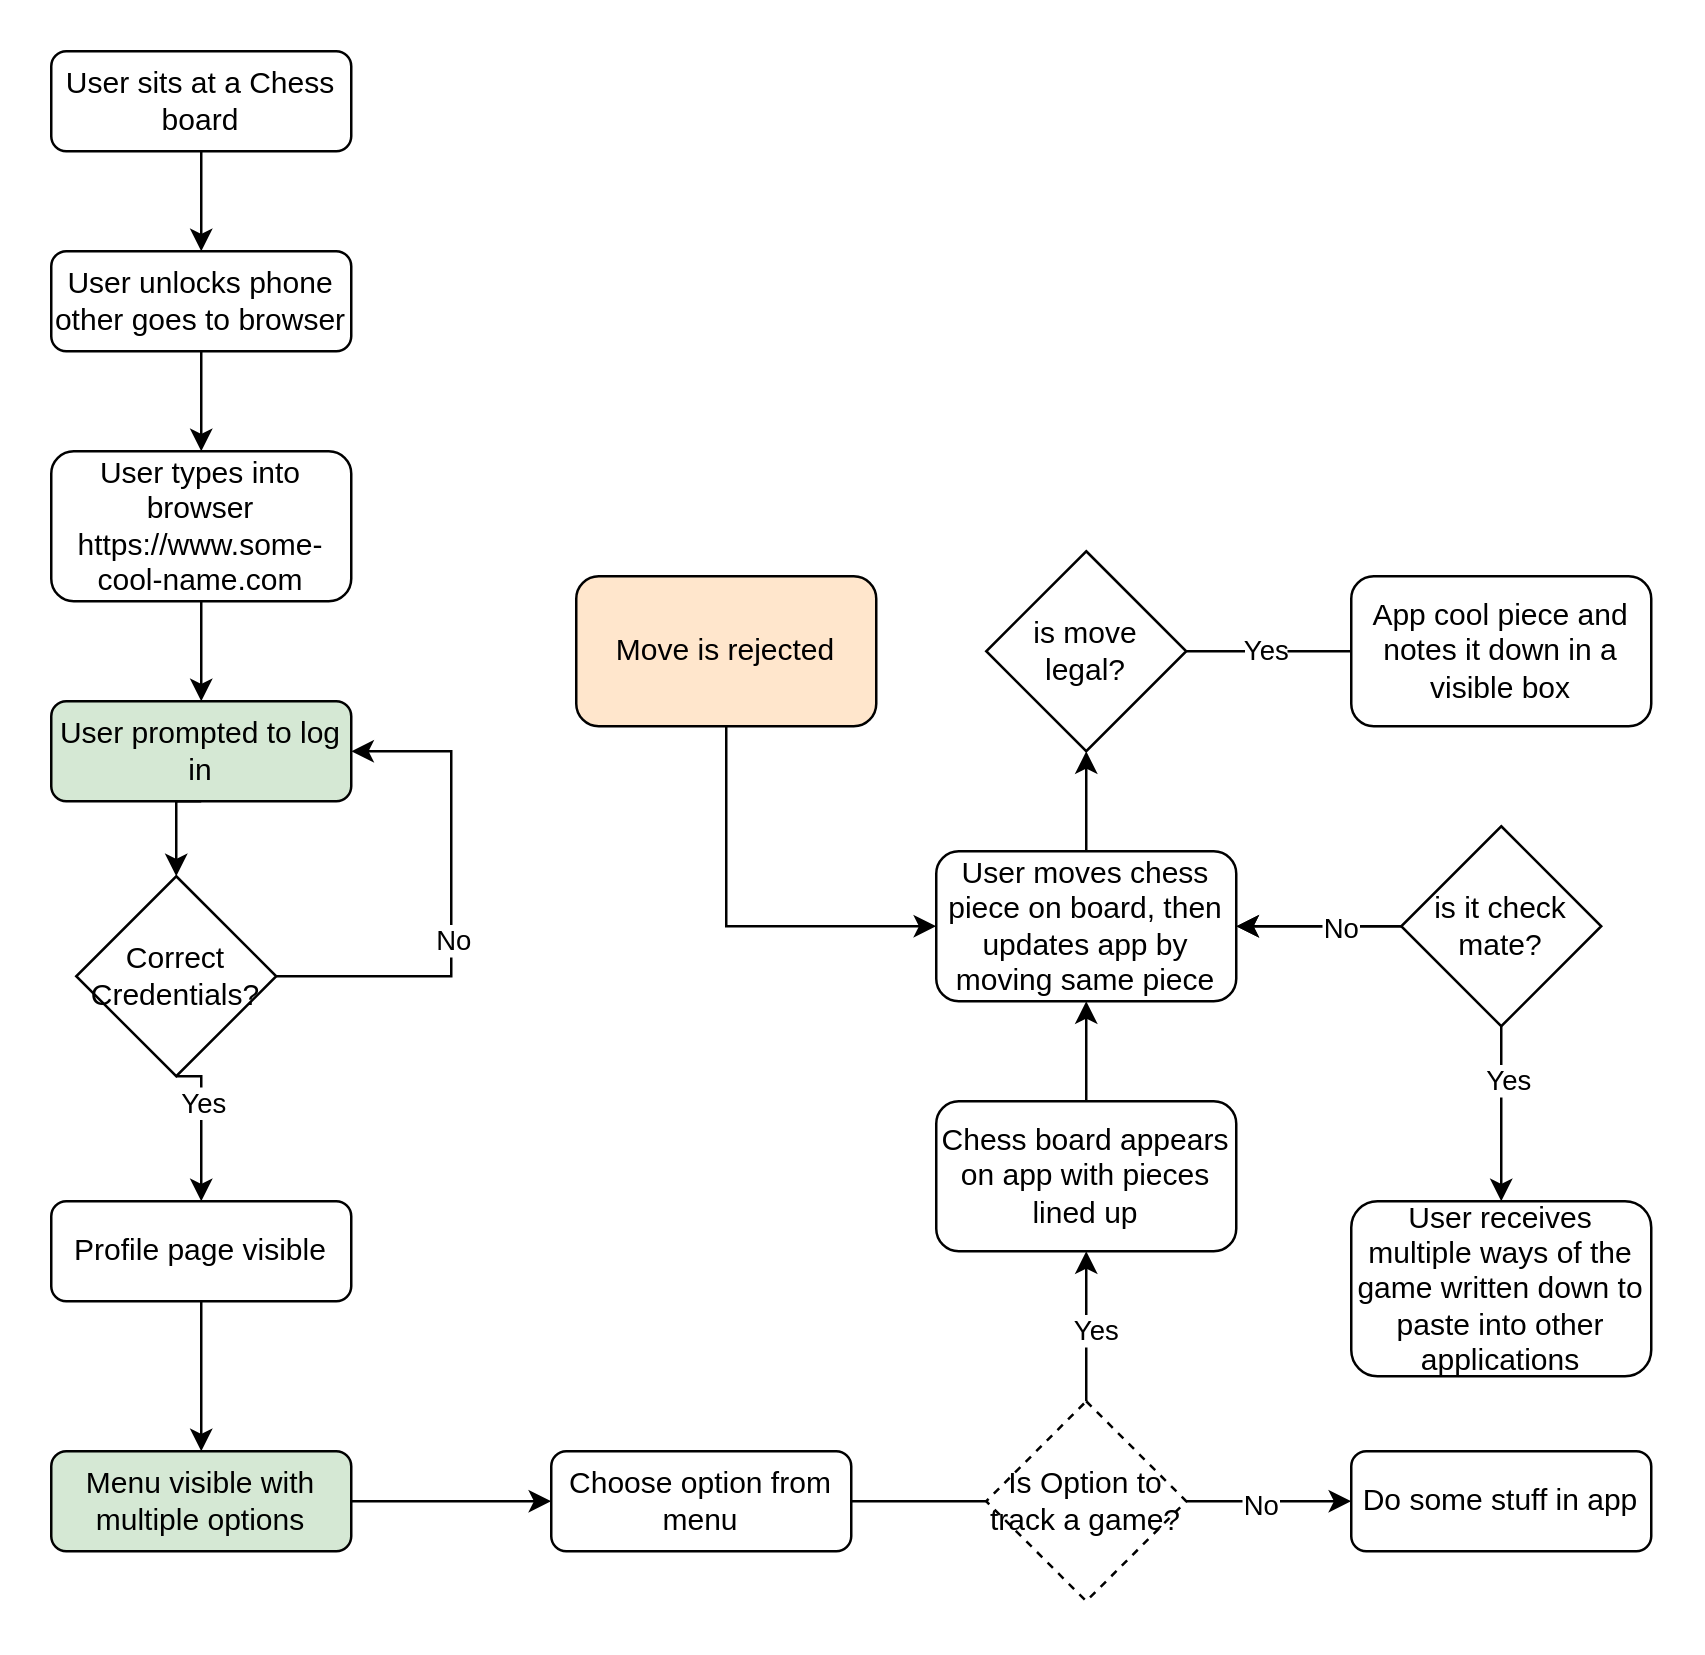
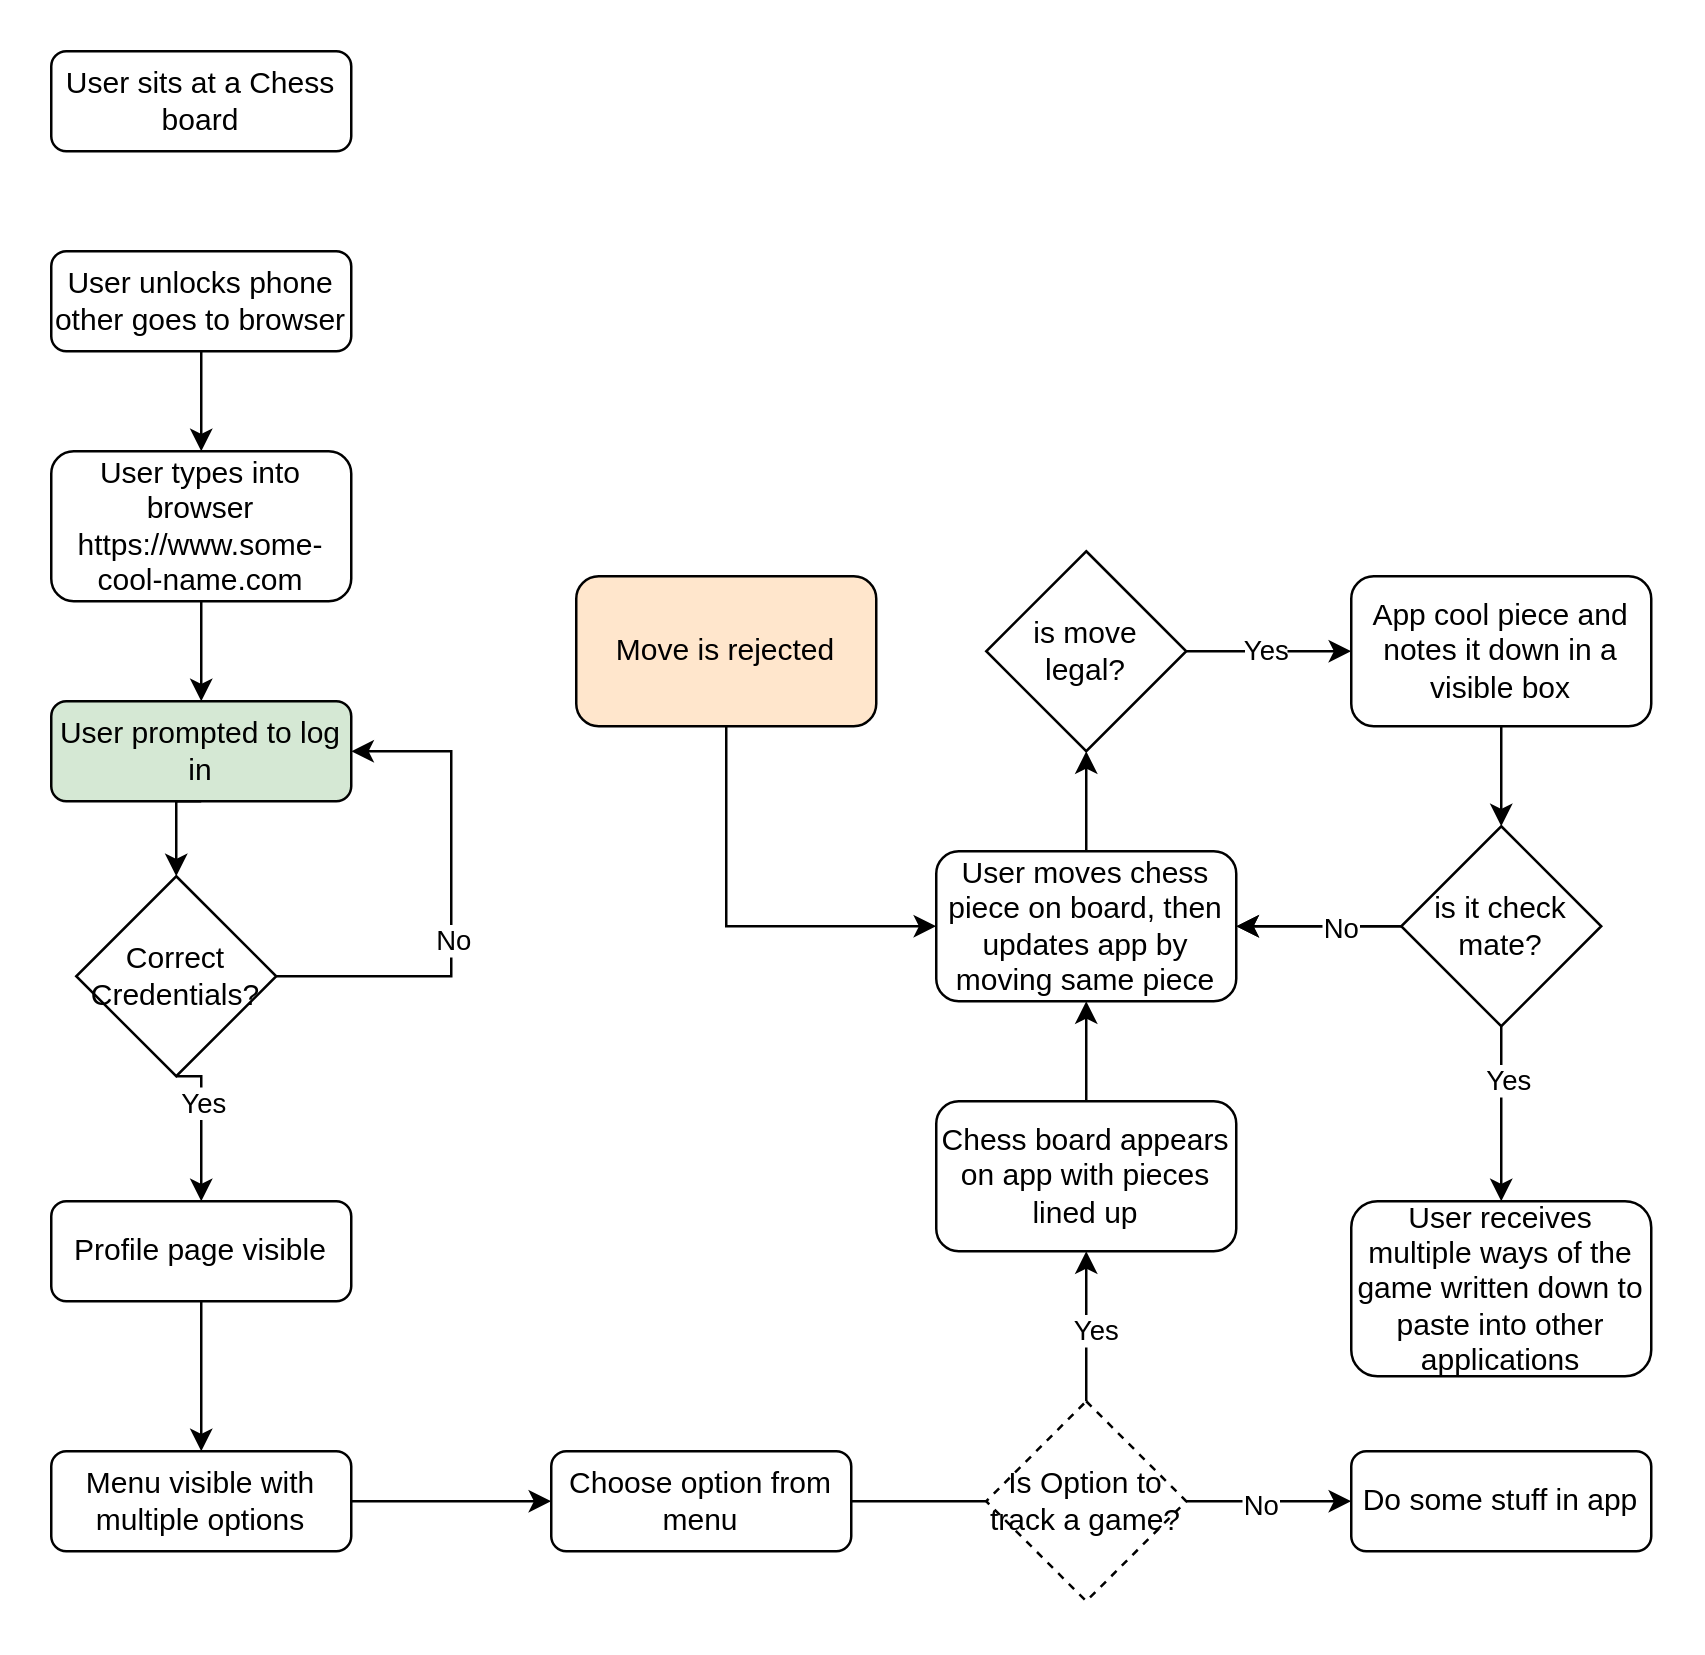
(201, 193) -> none
(1340, 651) -> (1333, 651)
none -> (1501, 768)
(201, 1501) -> (201, 1501)
